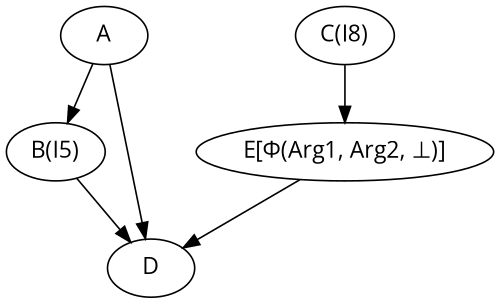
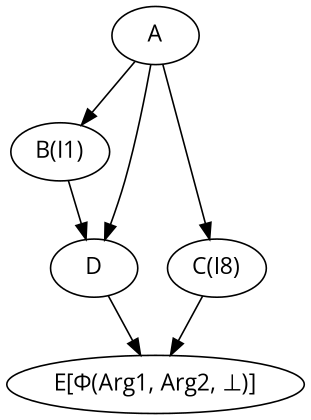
none -> (184, 144)
(56, 152) -> (60, 152)
(249, 210) -> (121, 318)
